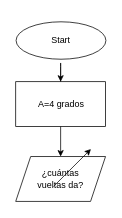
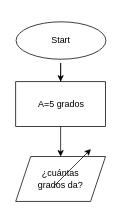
(62, 104) -> (62, 104)
(61, 179) -> (61, 179)
